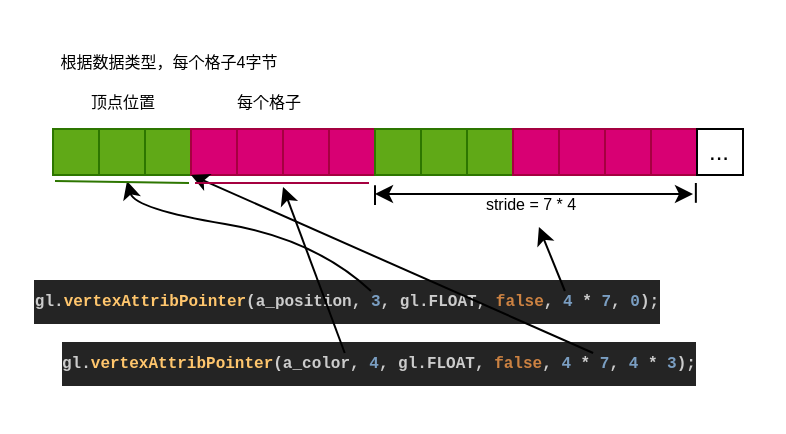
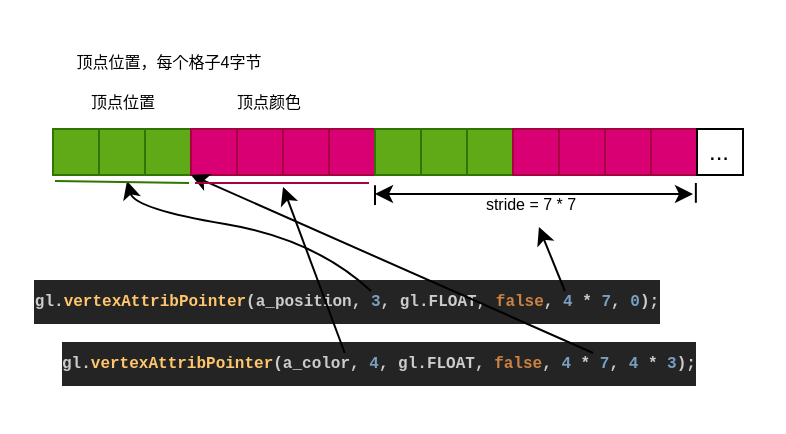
(170, 63) -> (170, 63)
(270, 103) -> (270, 103)
(532, 205) -> (532, 205)
